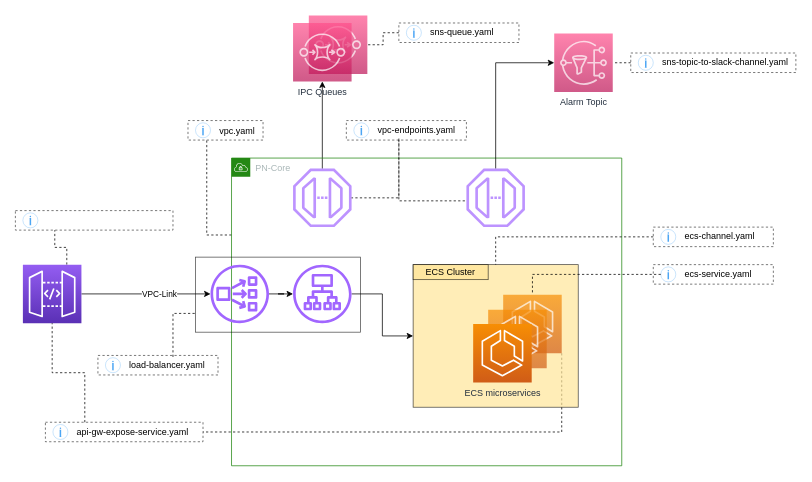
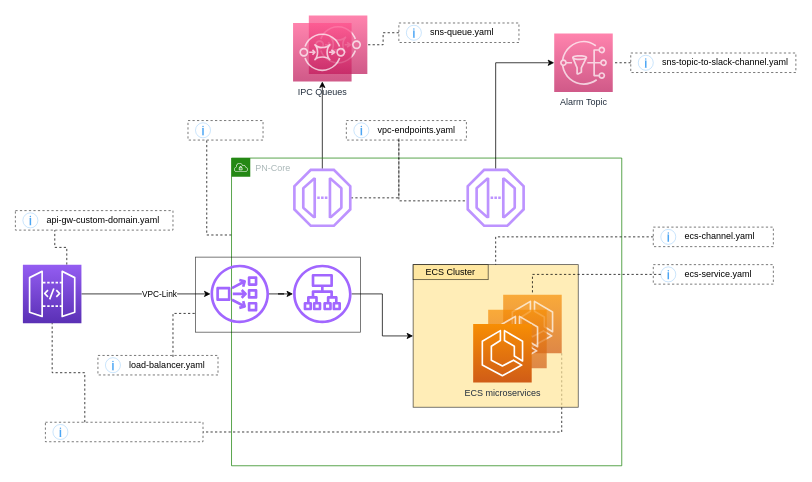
(240, 131) -> none
none -> (105, 220)
(135, 432) -> none
